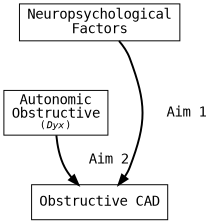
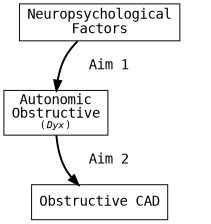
(142, 108) -> (64, 59)
